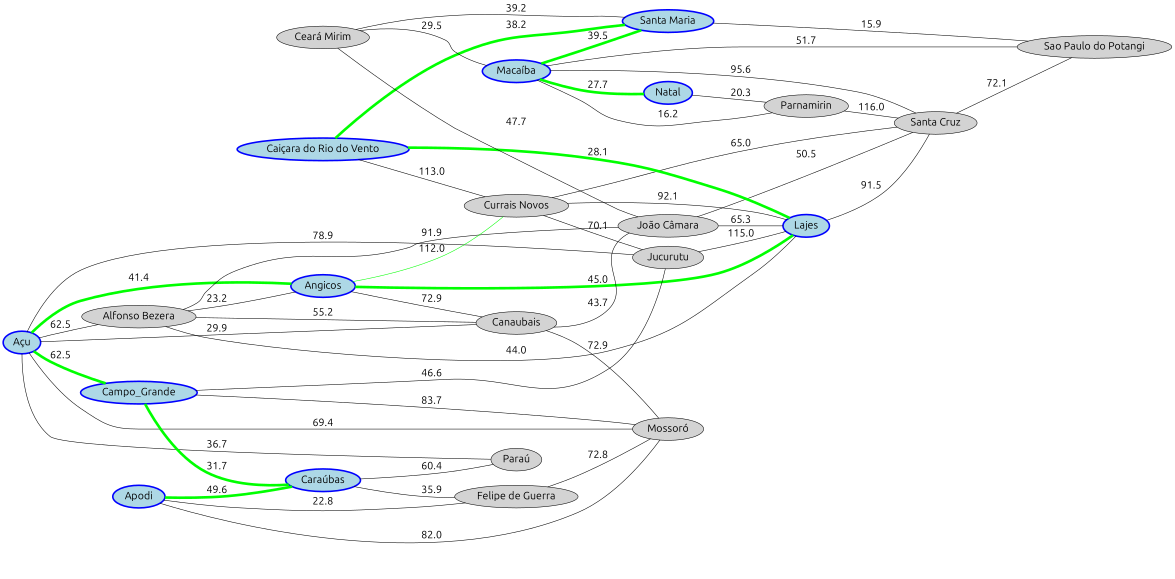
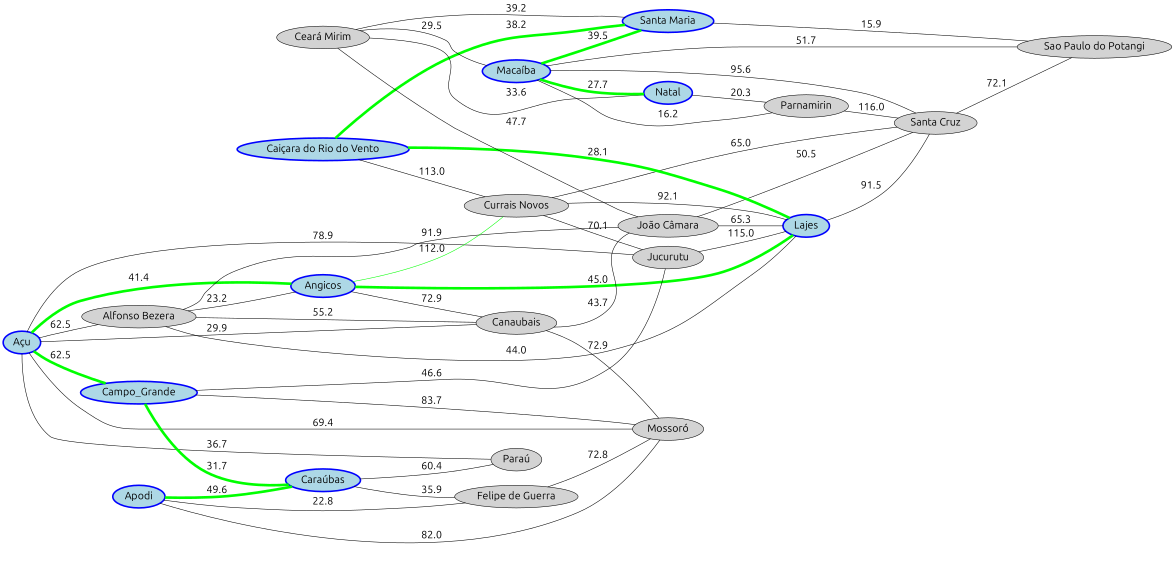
none -> (485, 113)
